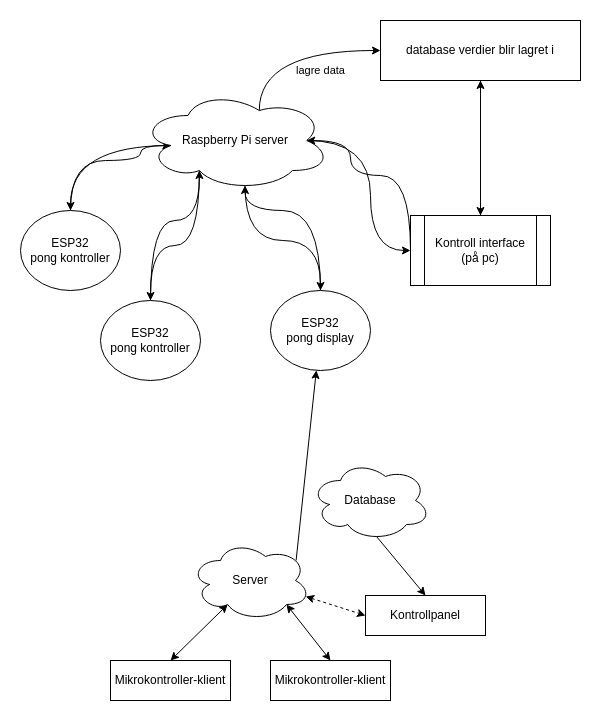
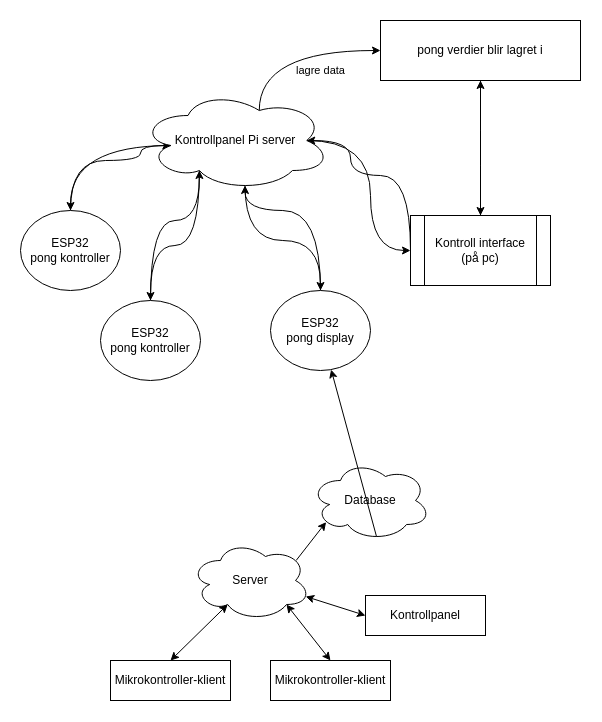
(481, 51) -> (481, 51)
(236, 141) -> (236, 141)
(306, 469) -> (309, 544)
(399, 564) -> (355, 456)
(336, 606) -> (336, 606)
